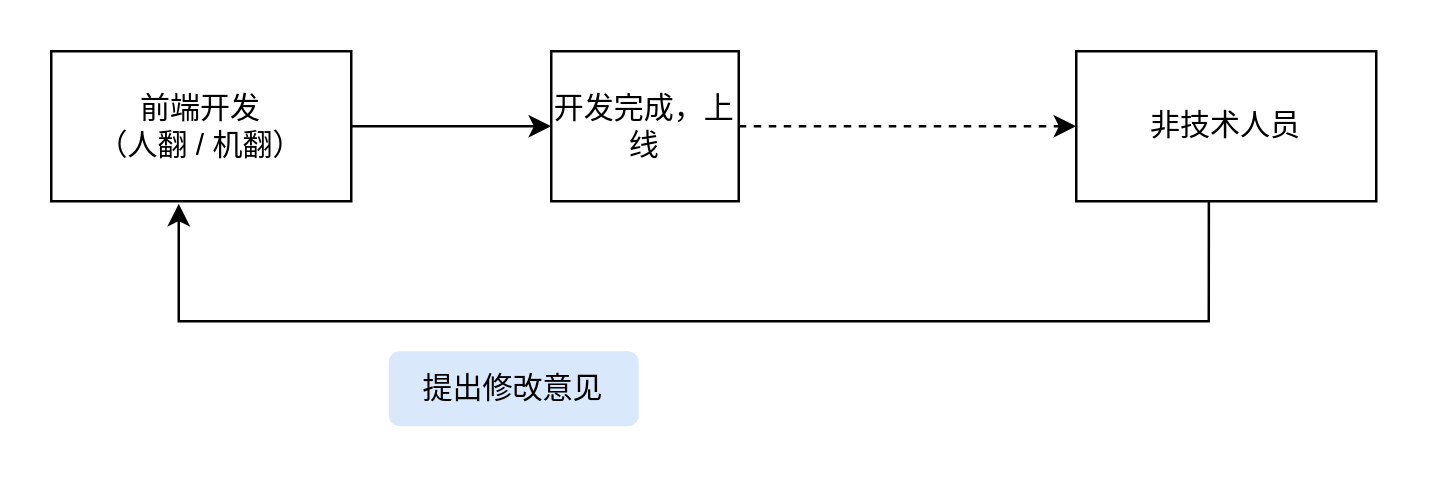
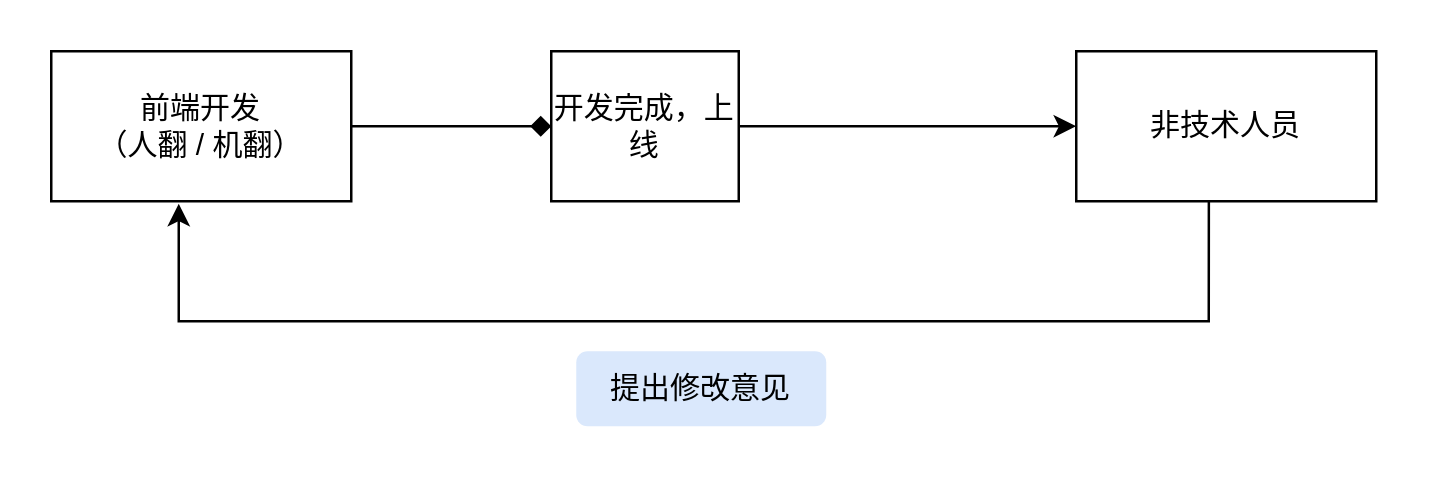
(532, 126) -> (531, 126)
(899, 126) -> (899, 126)
(514, 389) -> (701, 389)
